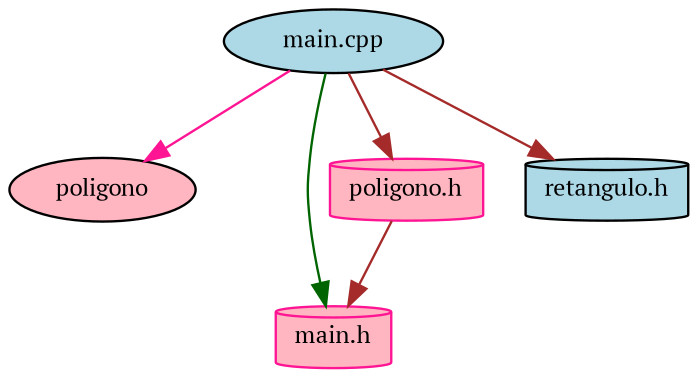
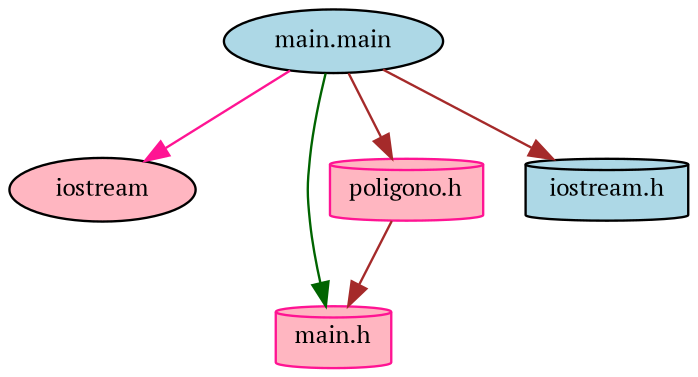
(334, 41) -> (334, 41)
(103, 190) -> (103, 190)
(607, 190) -> (607, 190)
